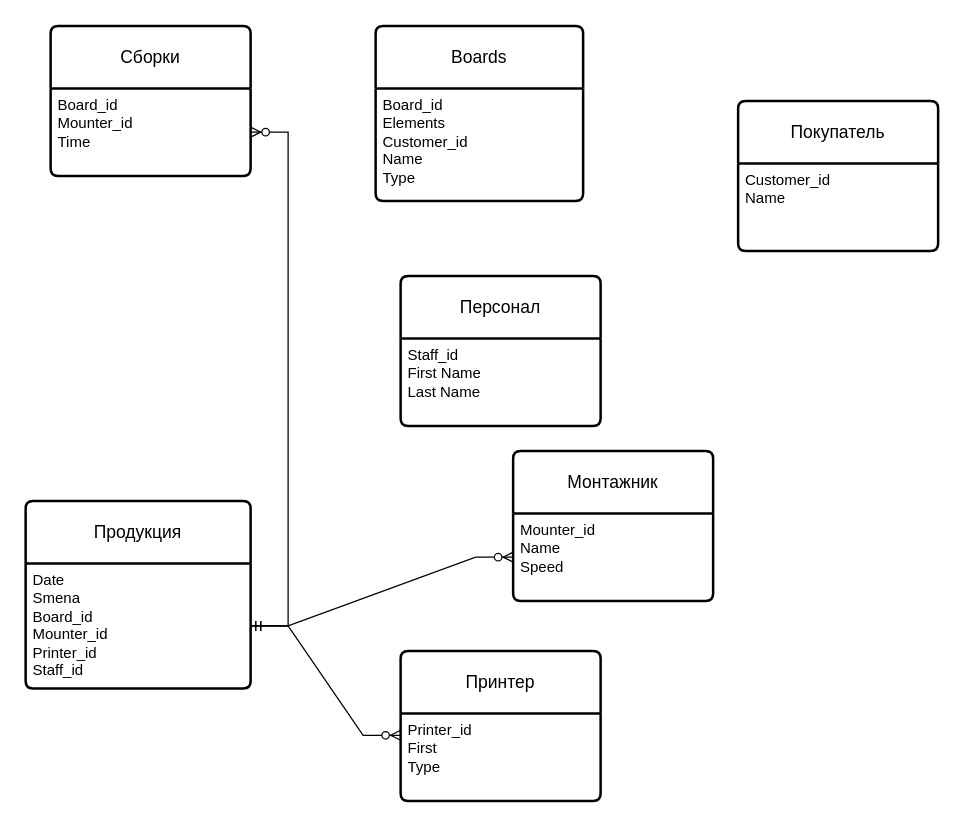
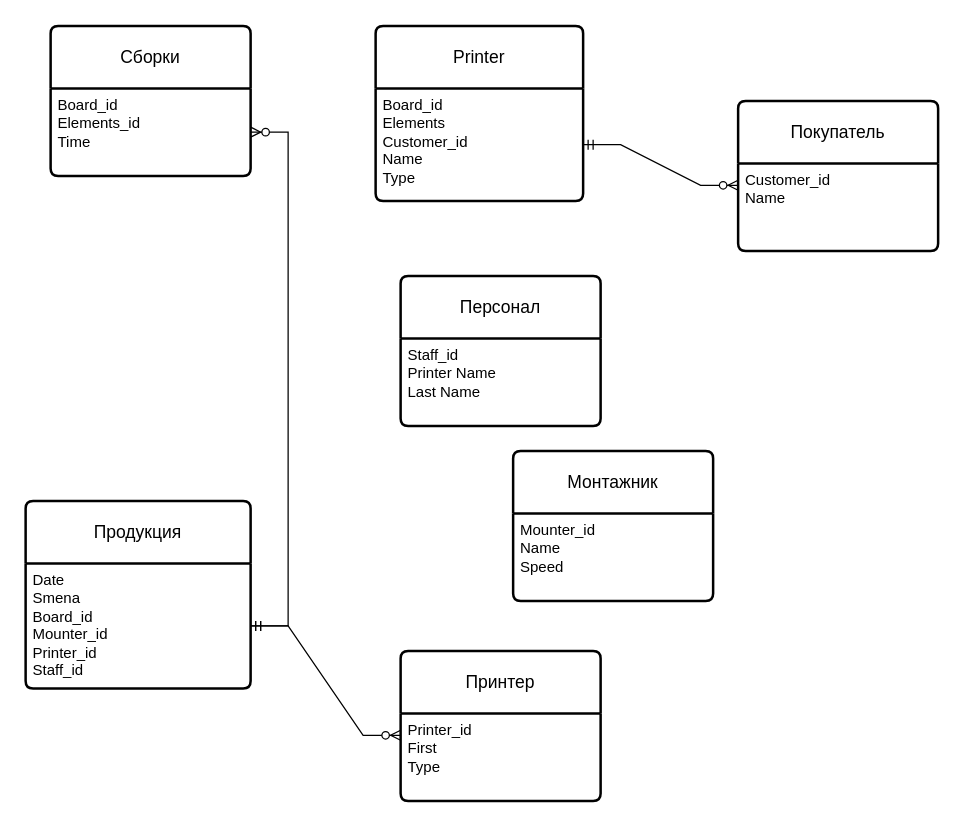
(479, 57) -> (479, 57)
(98, 124) -> (100, 124)
none -> (660, 164)
(446, 374) -> (455, 374)
(400, 585) -> none
